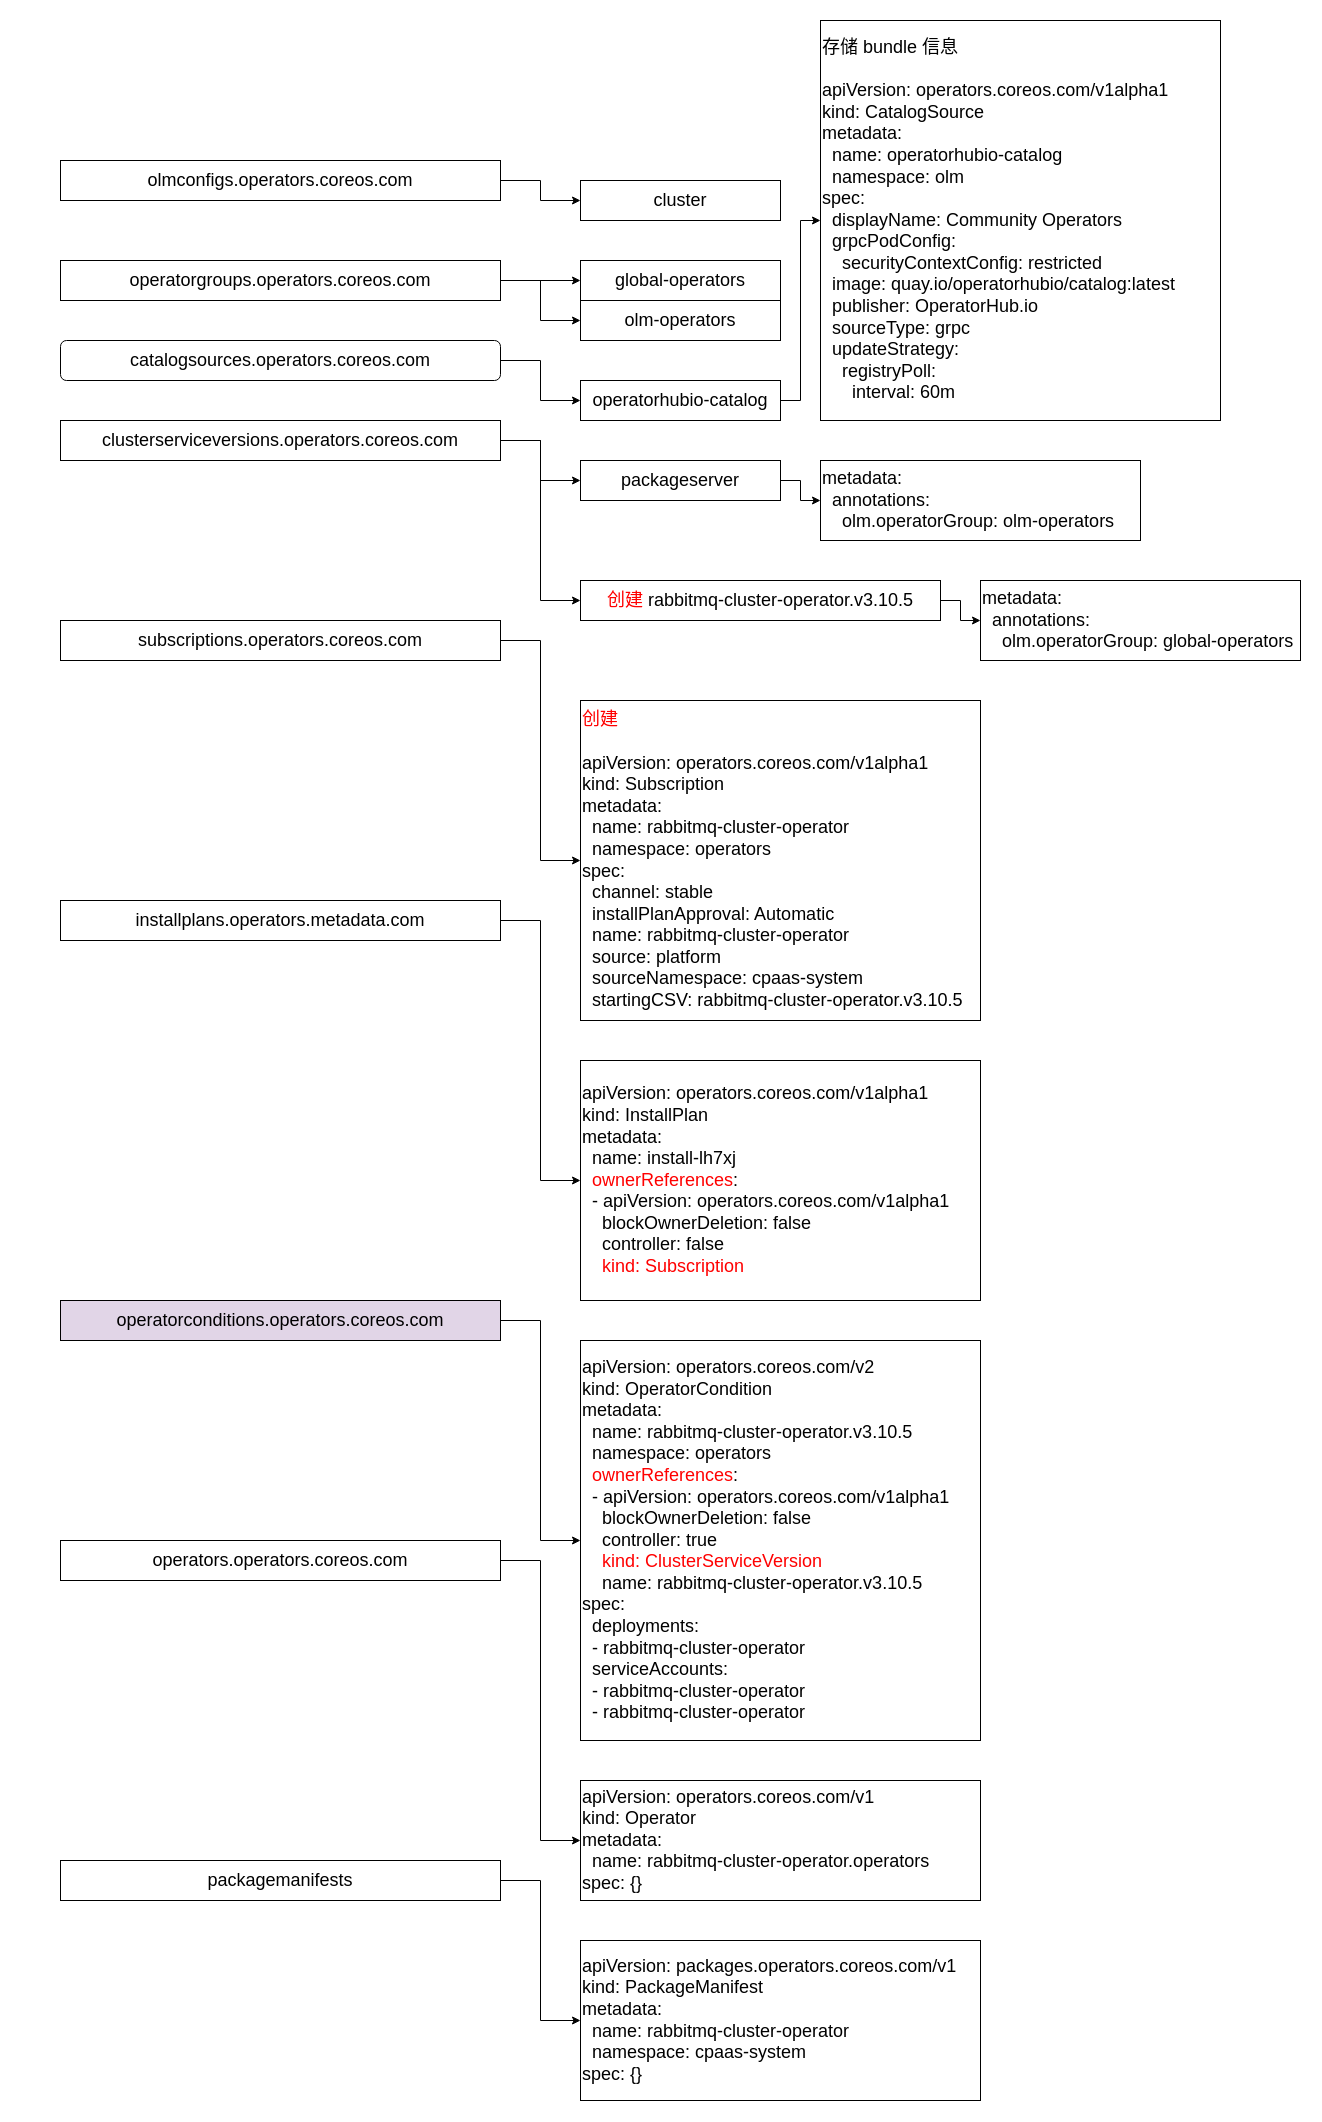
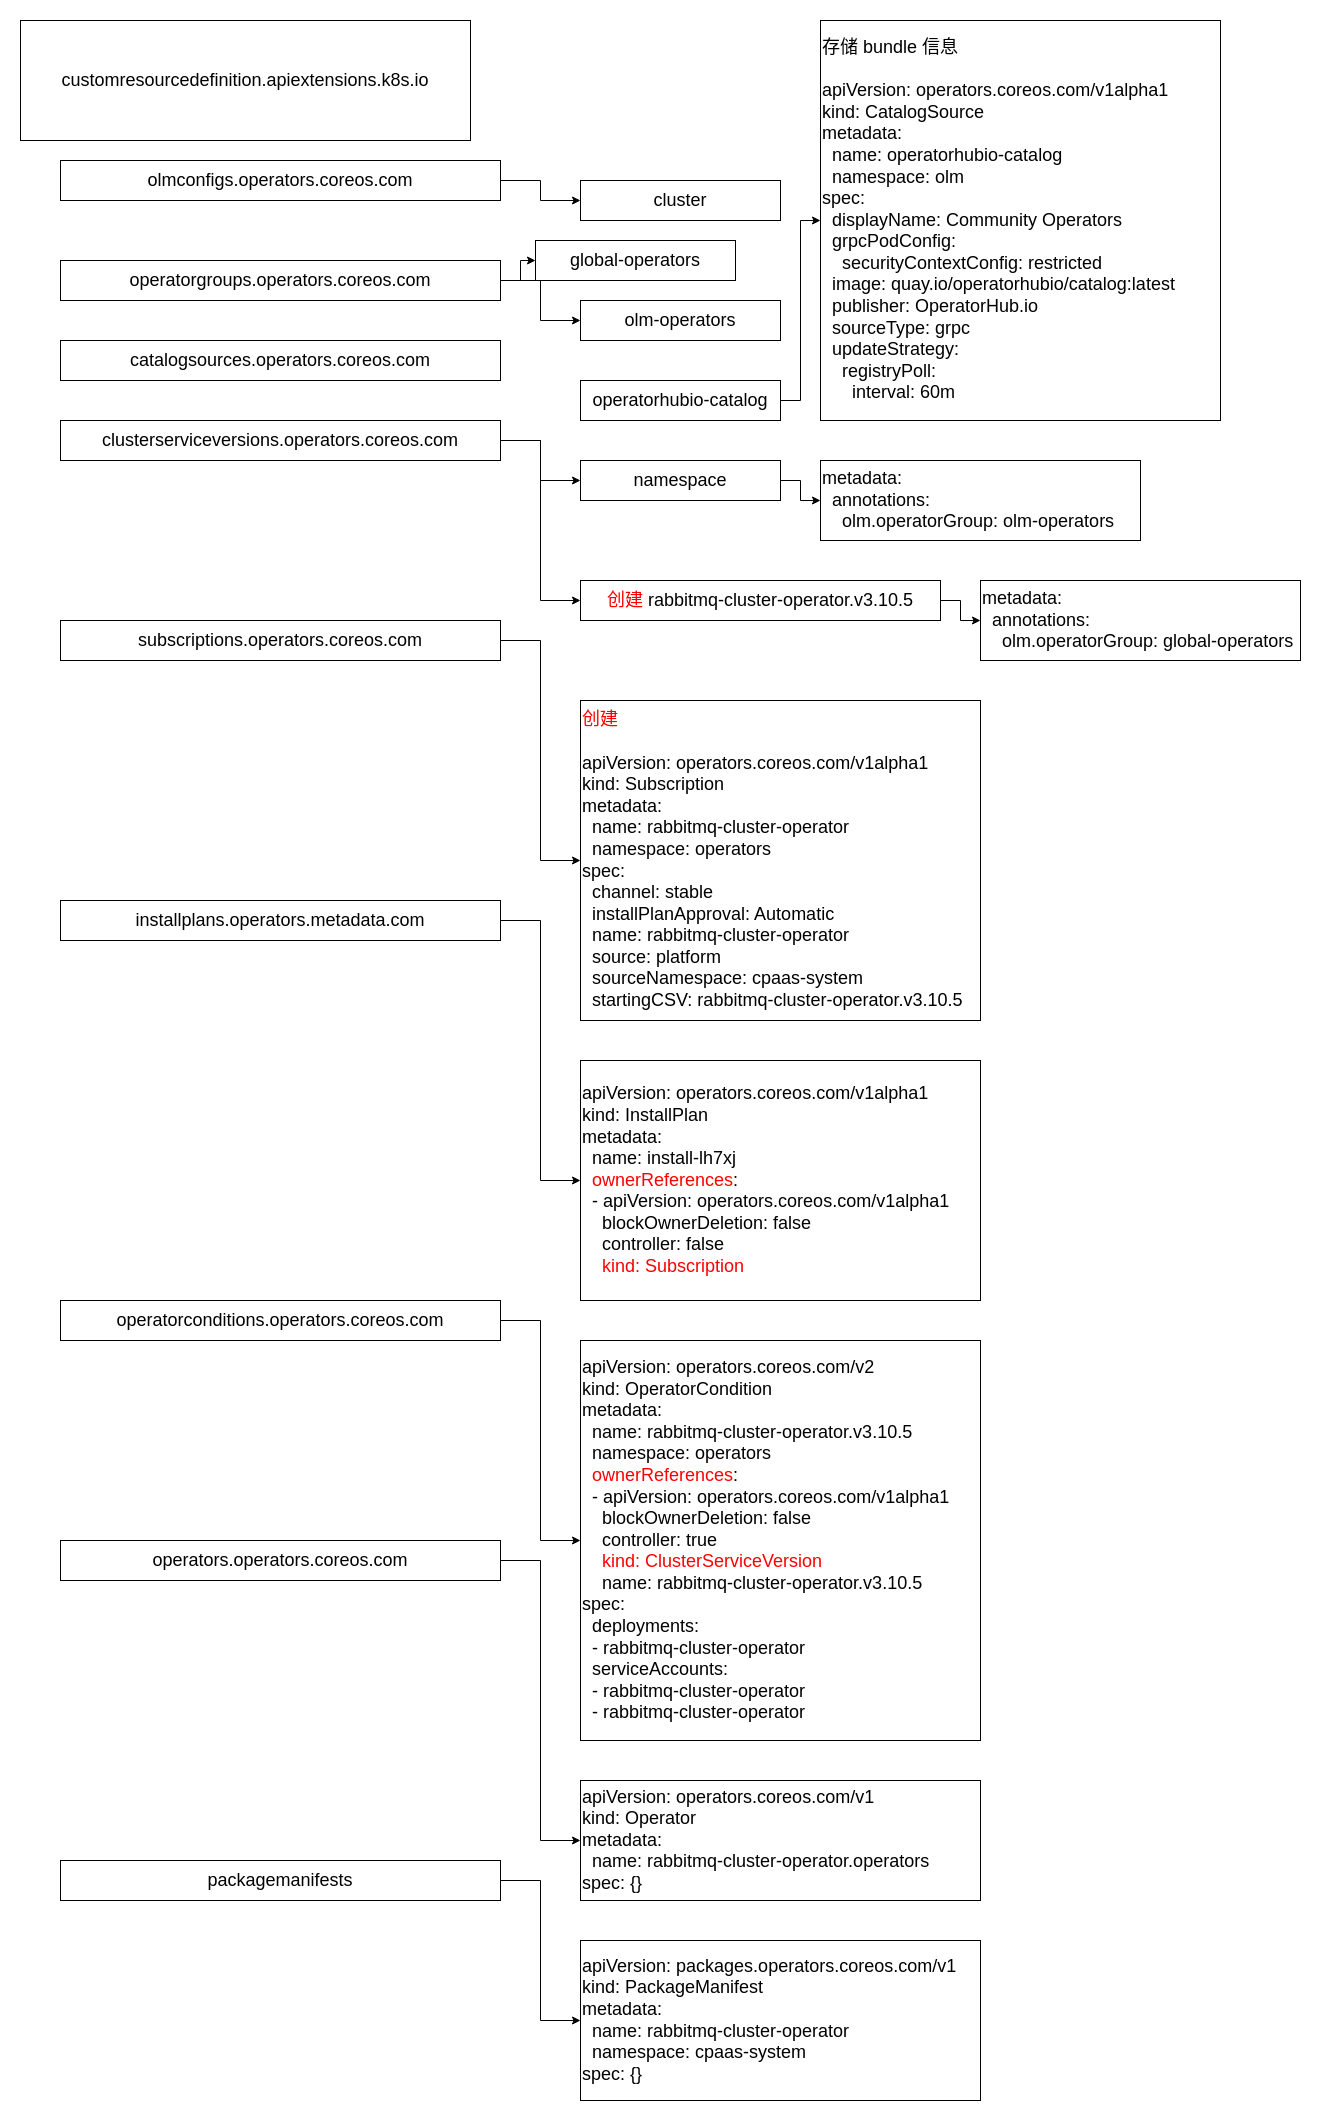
none -> (246, 81)
(681, 281) -> (636, 261)
(281, 361) -> (281, 361)
(541, 377) -> none
(681, 481) -> (681, 481)
(281, 1321) -> (281, 1321)
